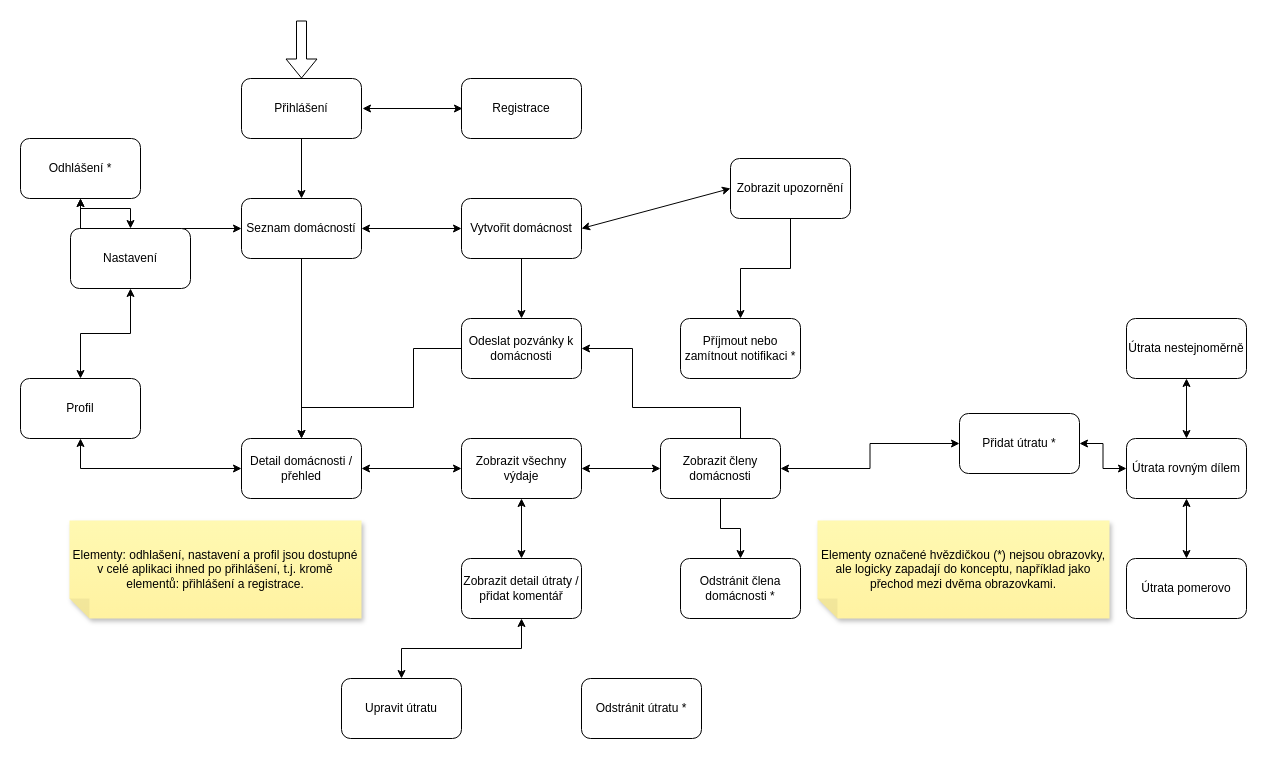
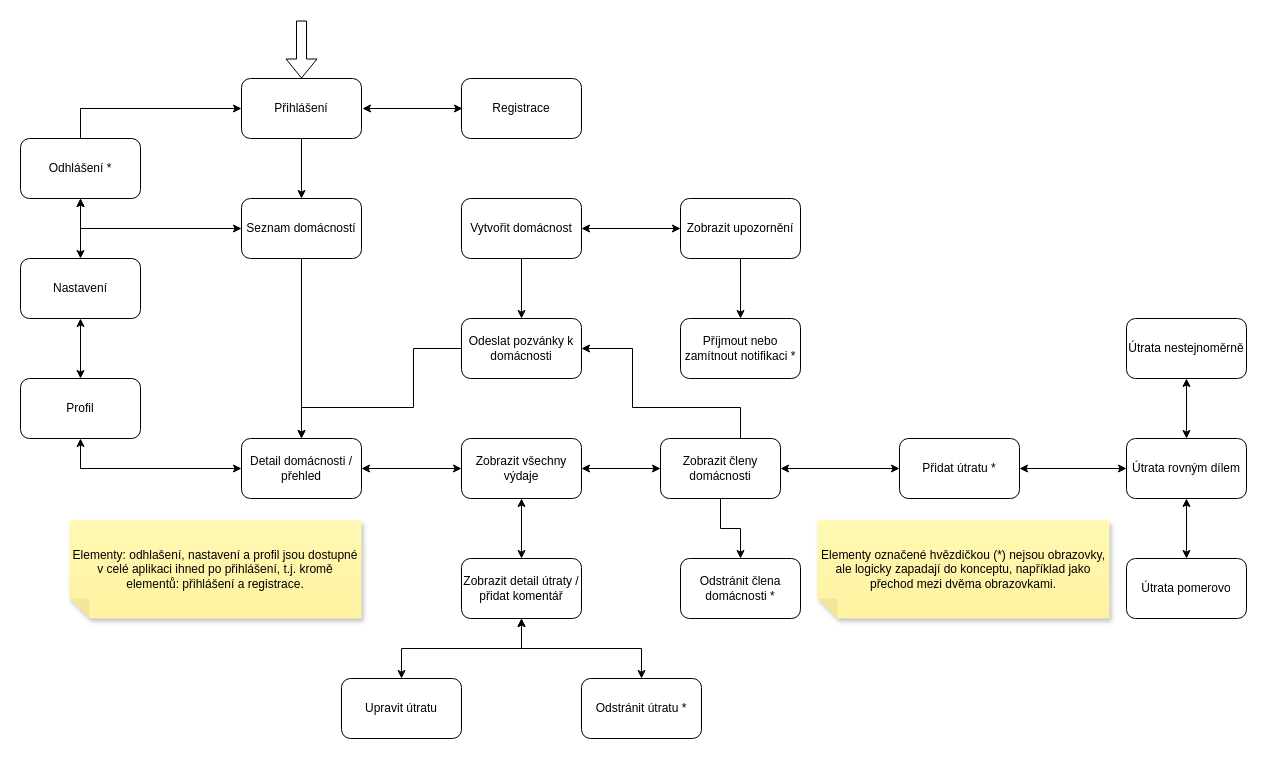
none -> (143, 109)
(791, 189) -> (741, 229)
(412, 229) -> none
(131, 259) -> (81, 289)
(1020, 444) -> (960, 469)
none -> (594, 649)
